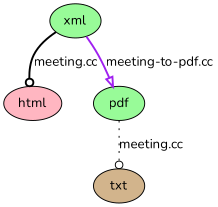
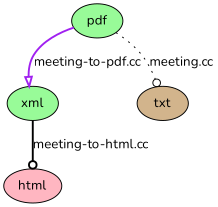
(99, 57) -> (42, 45)
(66, 62) -> (91, 145)
